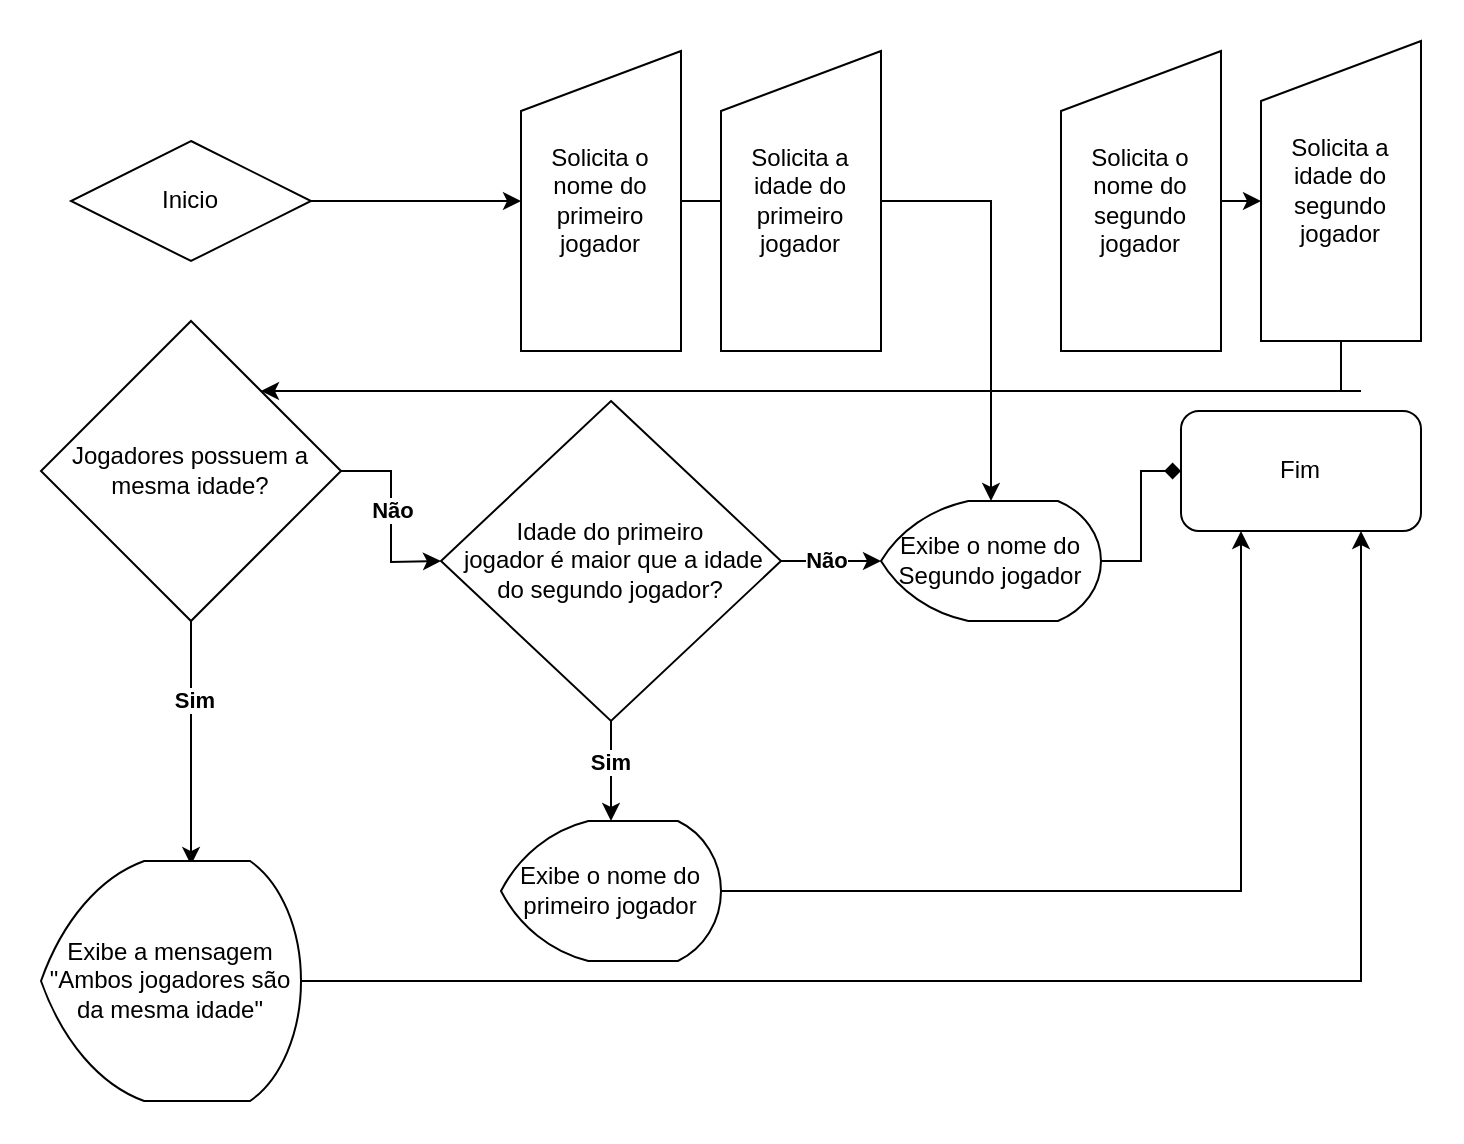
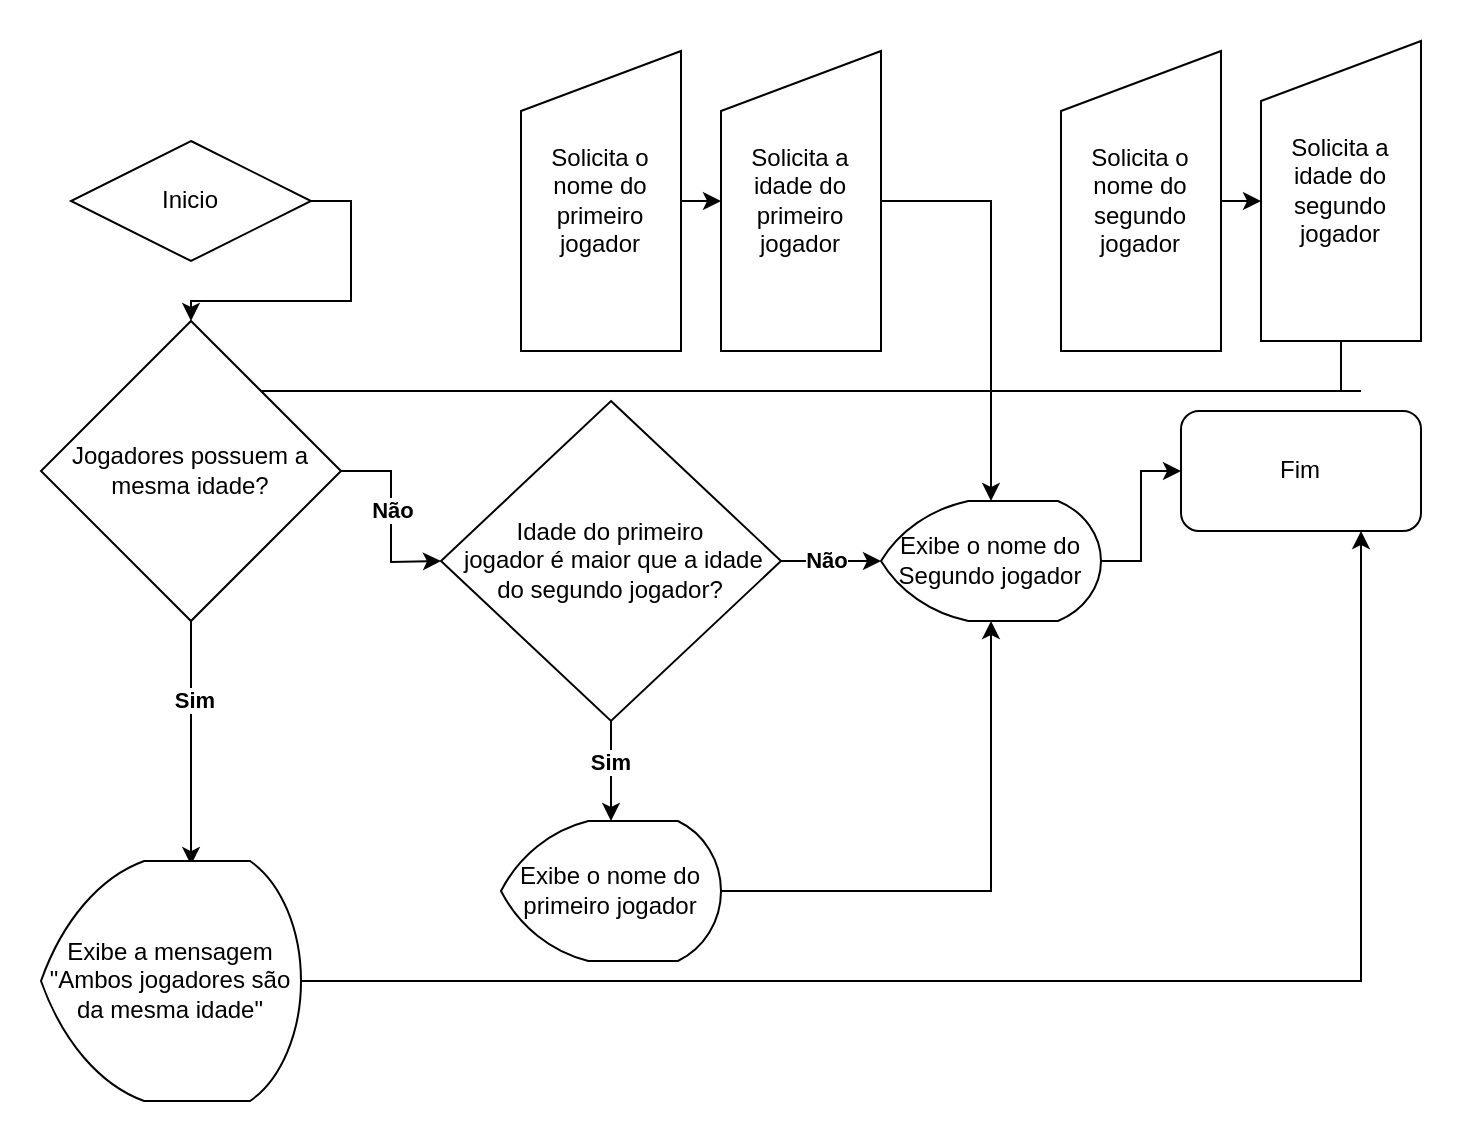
(428, 201) -> (319, 301)
(711, 201) -> (706, 201)
(276, 391) -> (270, 391)
(1164, 471) -> (1165, 471)
(1241, 844) -> (991, 764)
